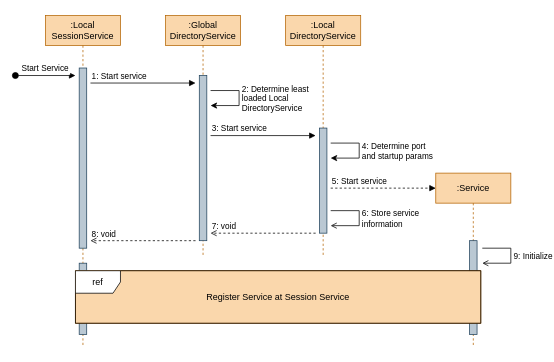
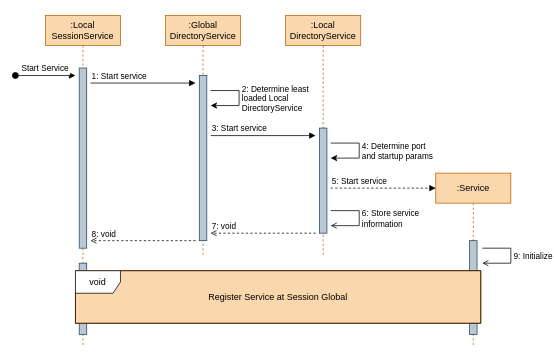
(98, 282) -> (98, 282)
(278, 297) -> (278, 297)
